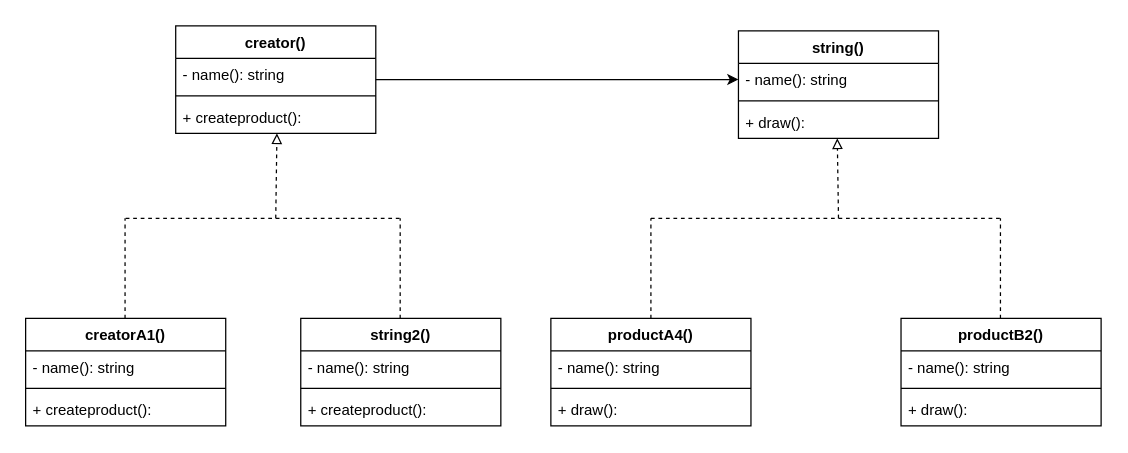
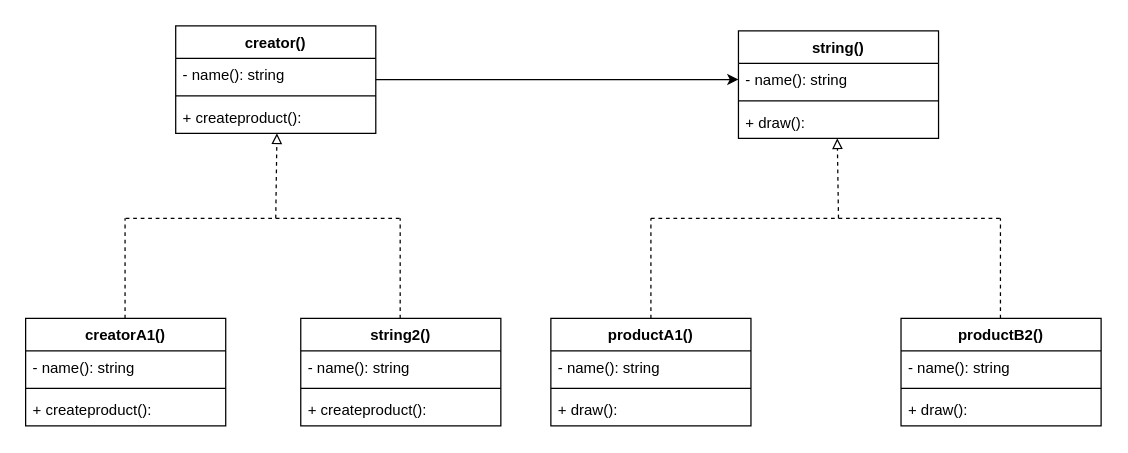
(651, 336) -> (651, 336)
